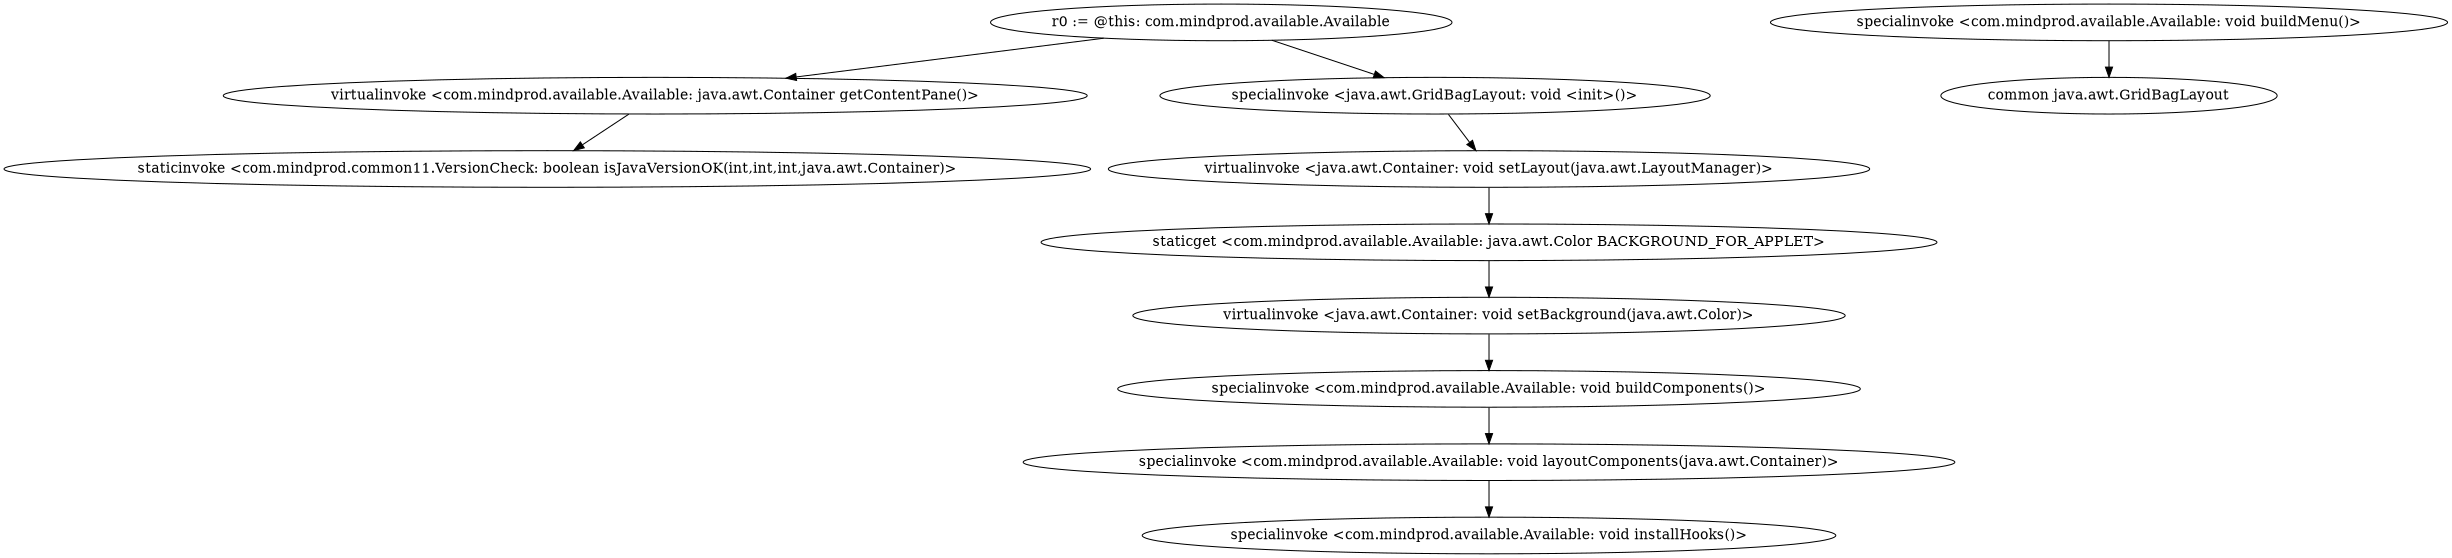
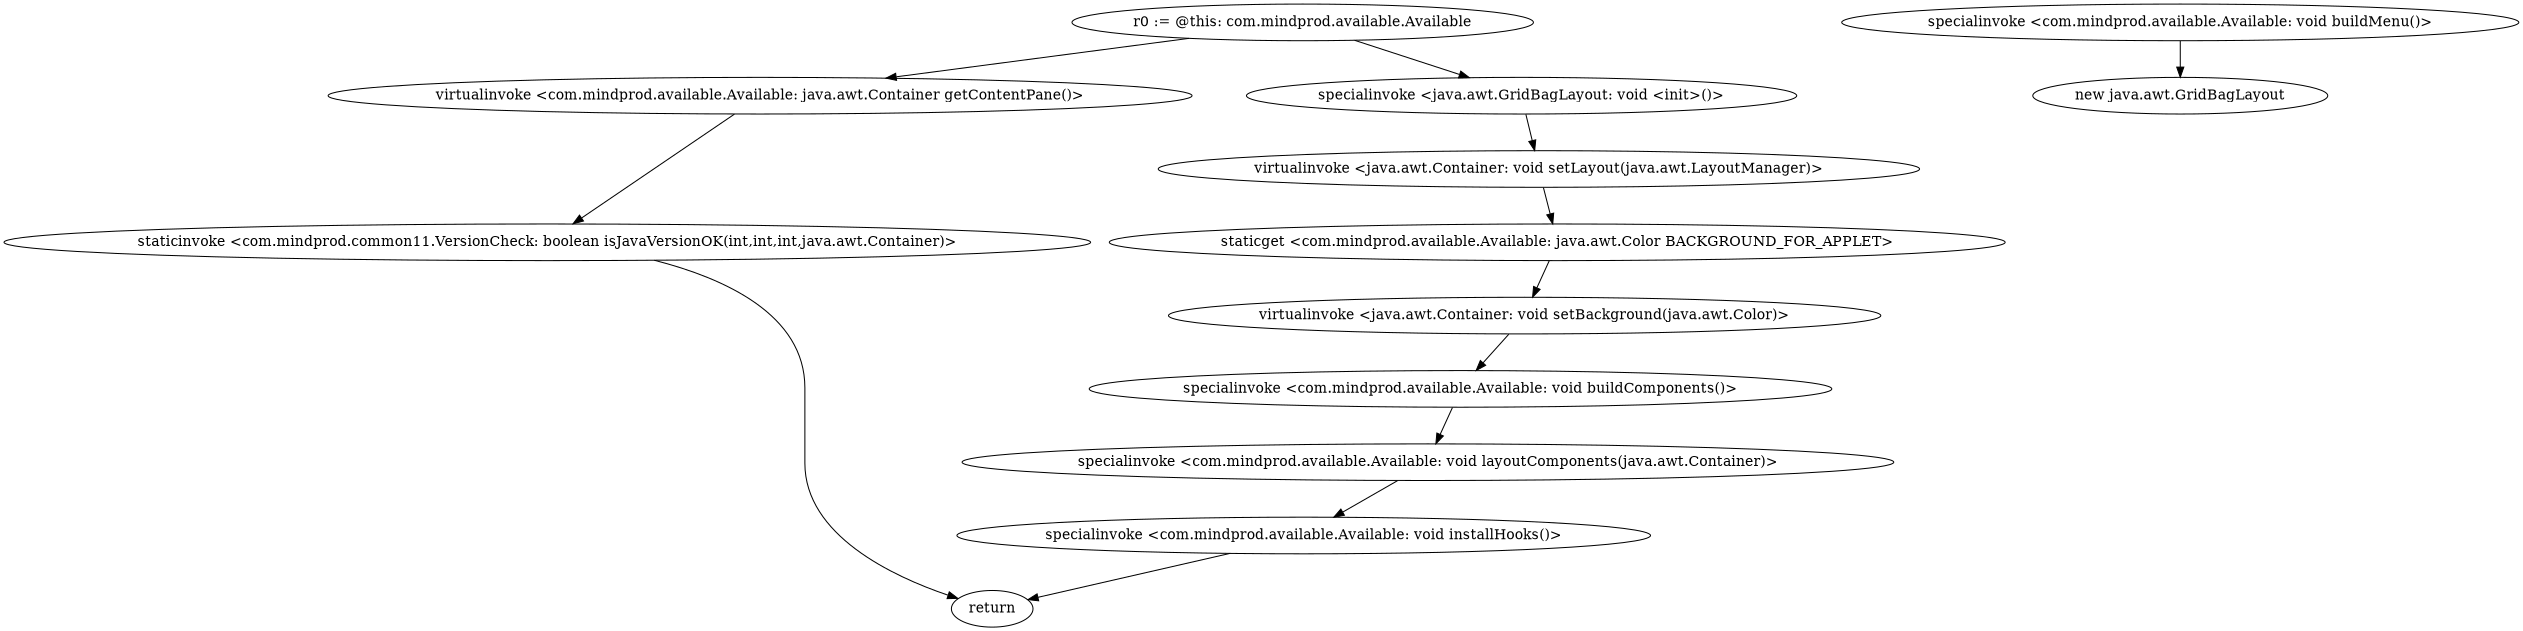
(2109, 96) -> (2180, 96)
none -> (992, 609)
